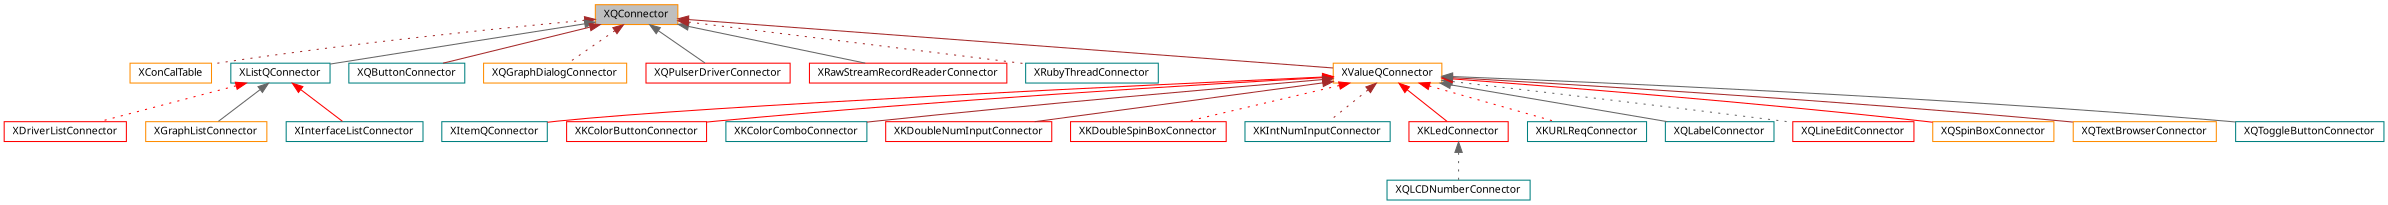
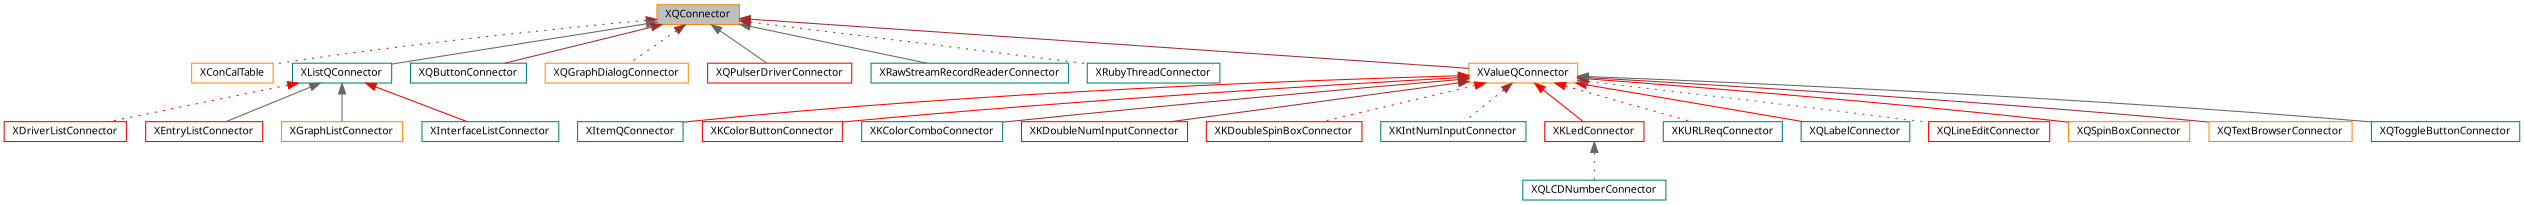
(908, 73) -> (970, 73)
(1559, 103) -> (1695, 103)
none -> (204, 132)
